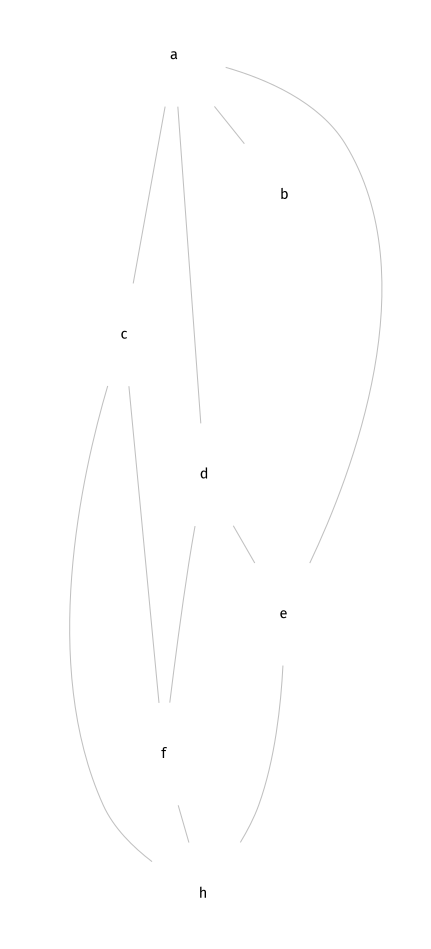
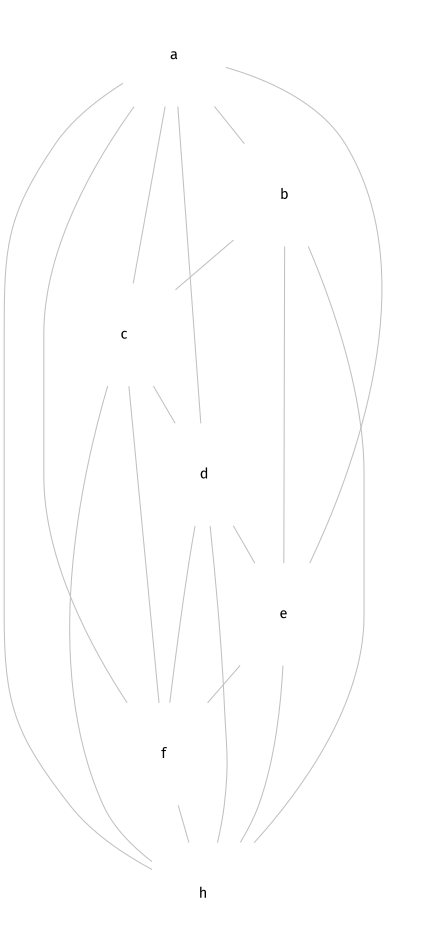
none -> (204, 265)
none -> (44, 403)
none -> (164, 405)
none -> (284, 405)
none -> (4, 484)
none -> (364, 556)
none -> (222, 669)
none -> (230, 678)
